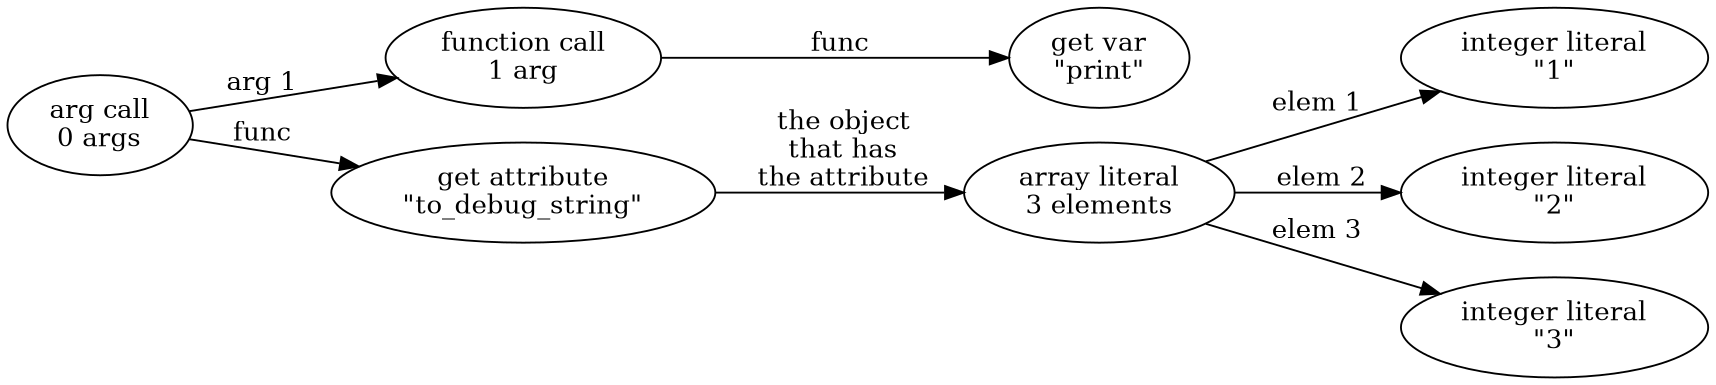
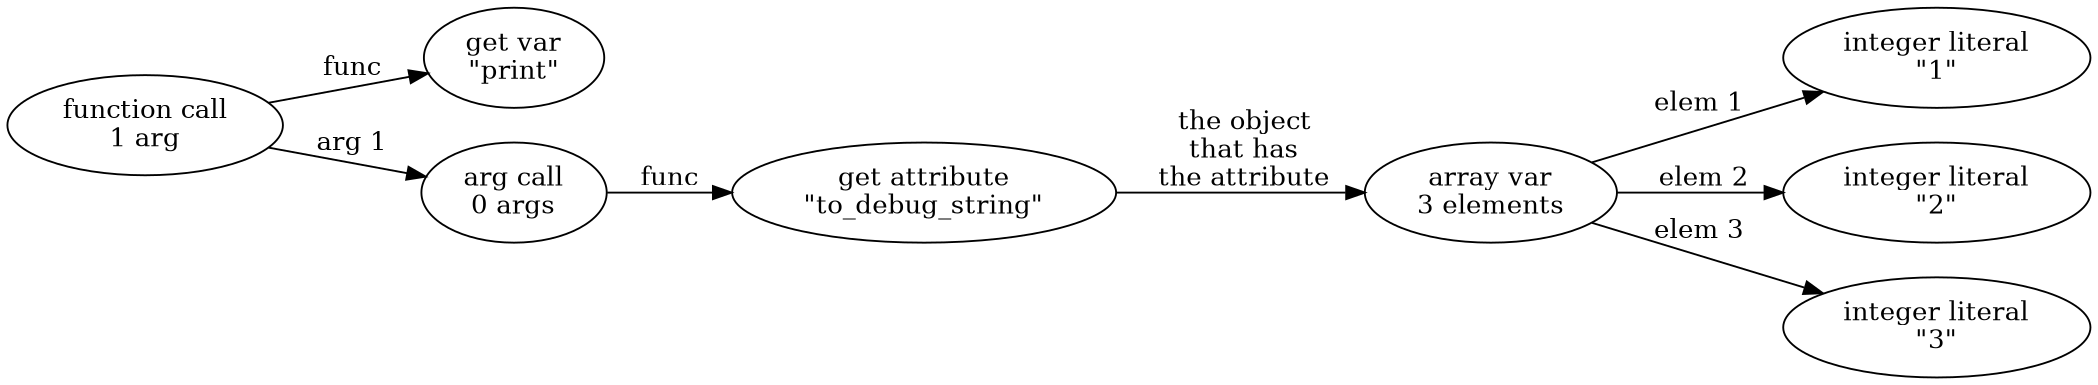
(284, 96) -> (338, 160)
(1099, 193) -> (1491, 193)
